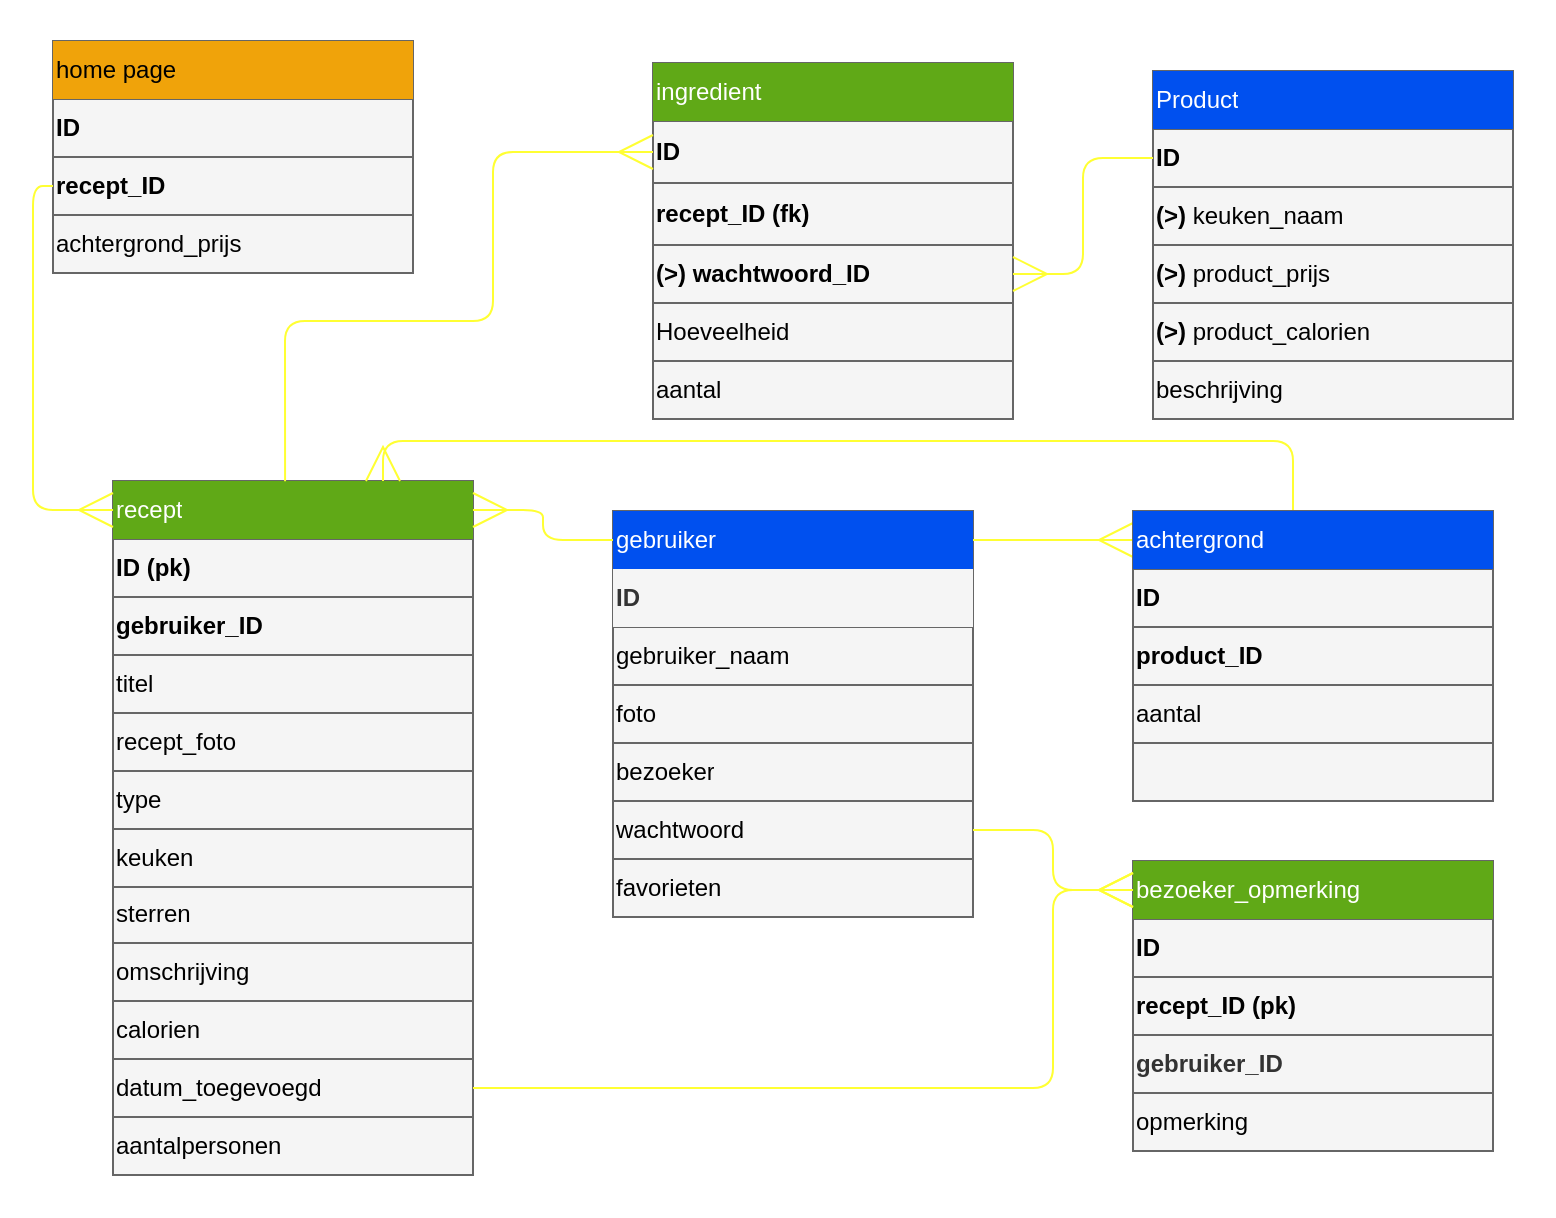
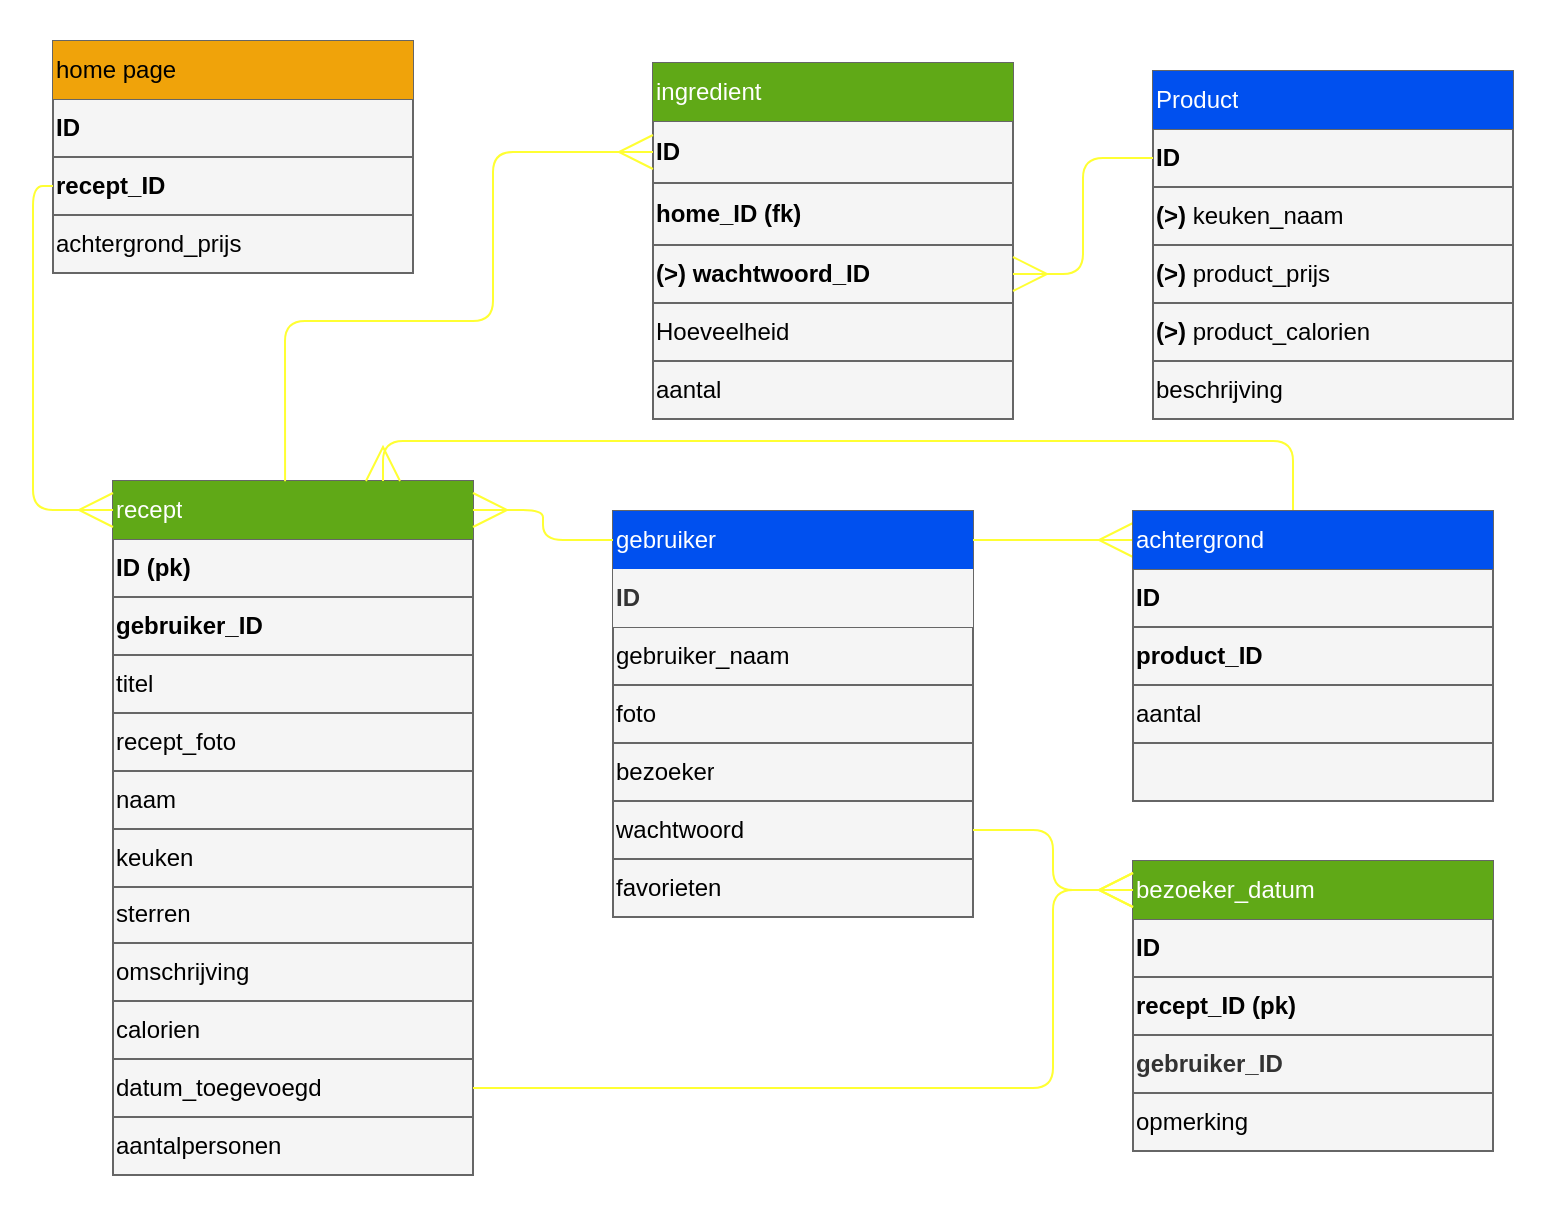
(748, 215) -> (735, 215)
(144, 801) -> (144, 801)
(1255, 891) -> (1231, 891)
